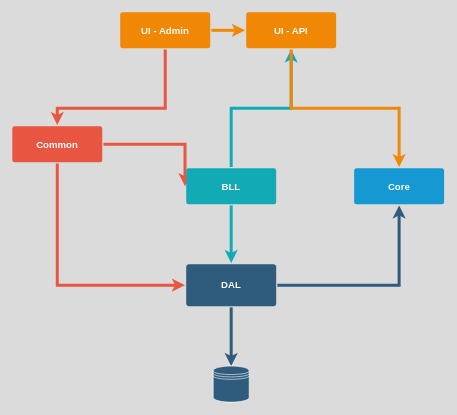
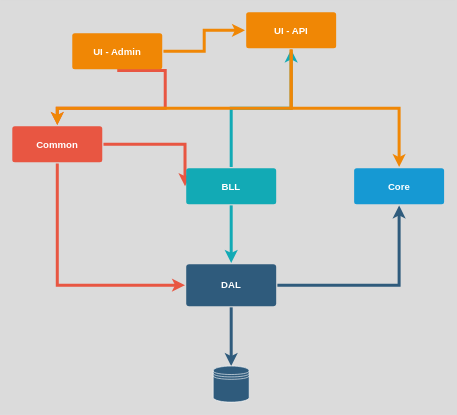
(165, 30) -> (117, 51)
none -> (198, 108)
